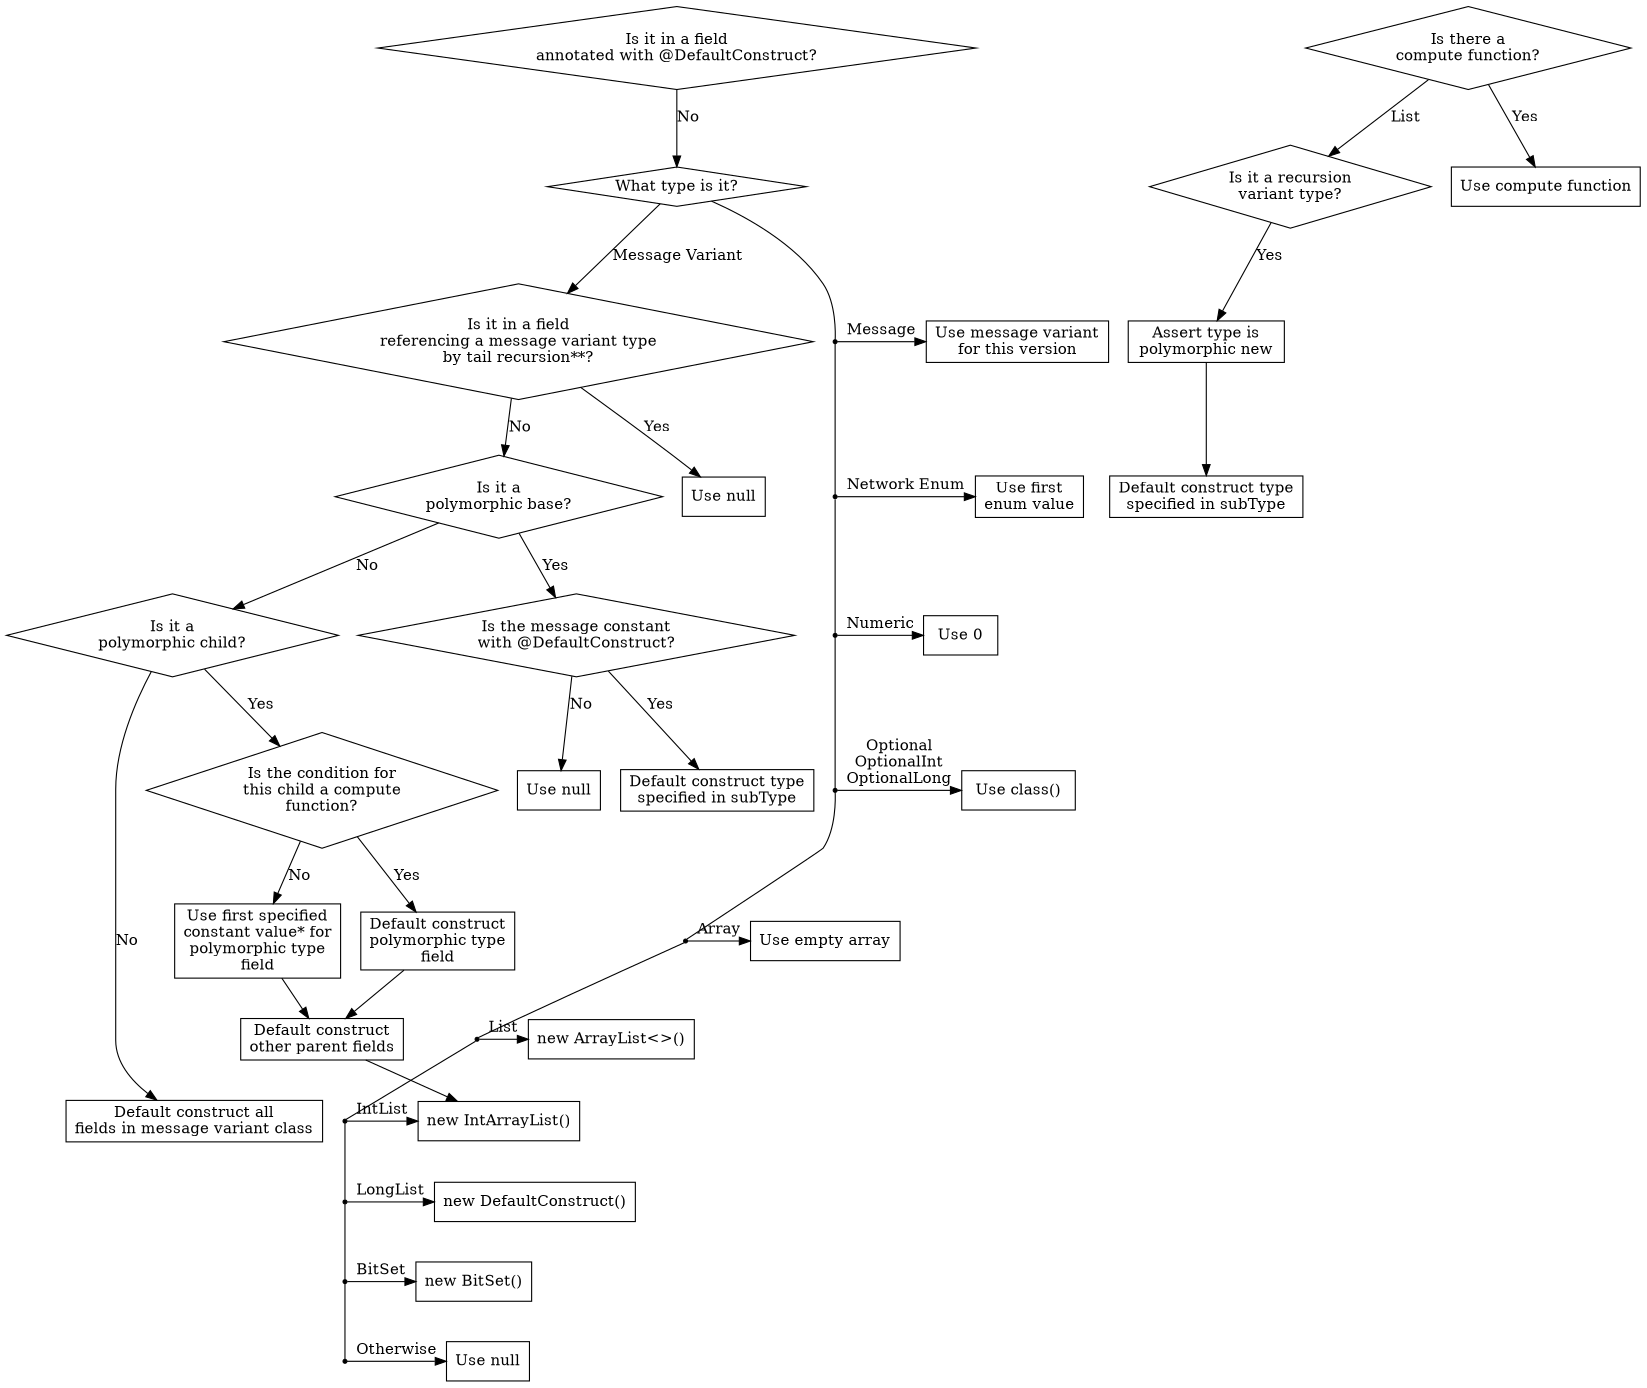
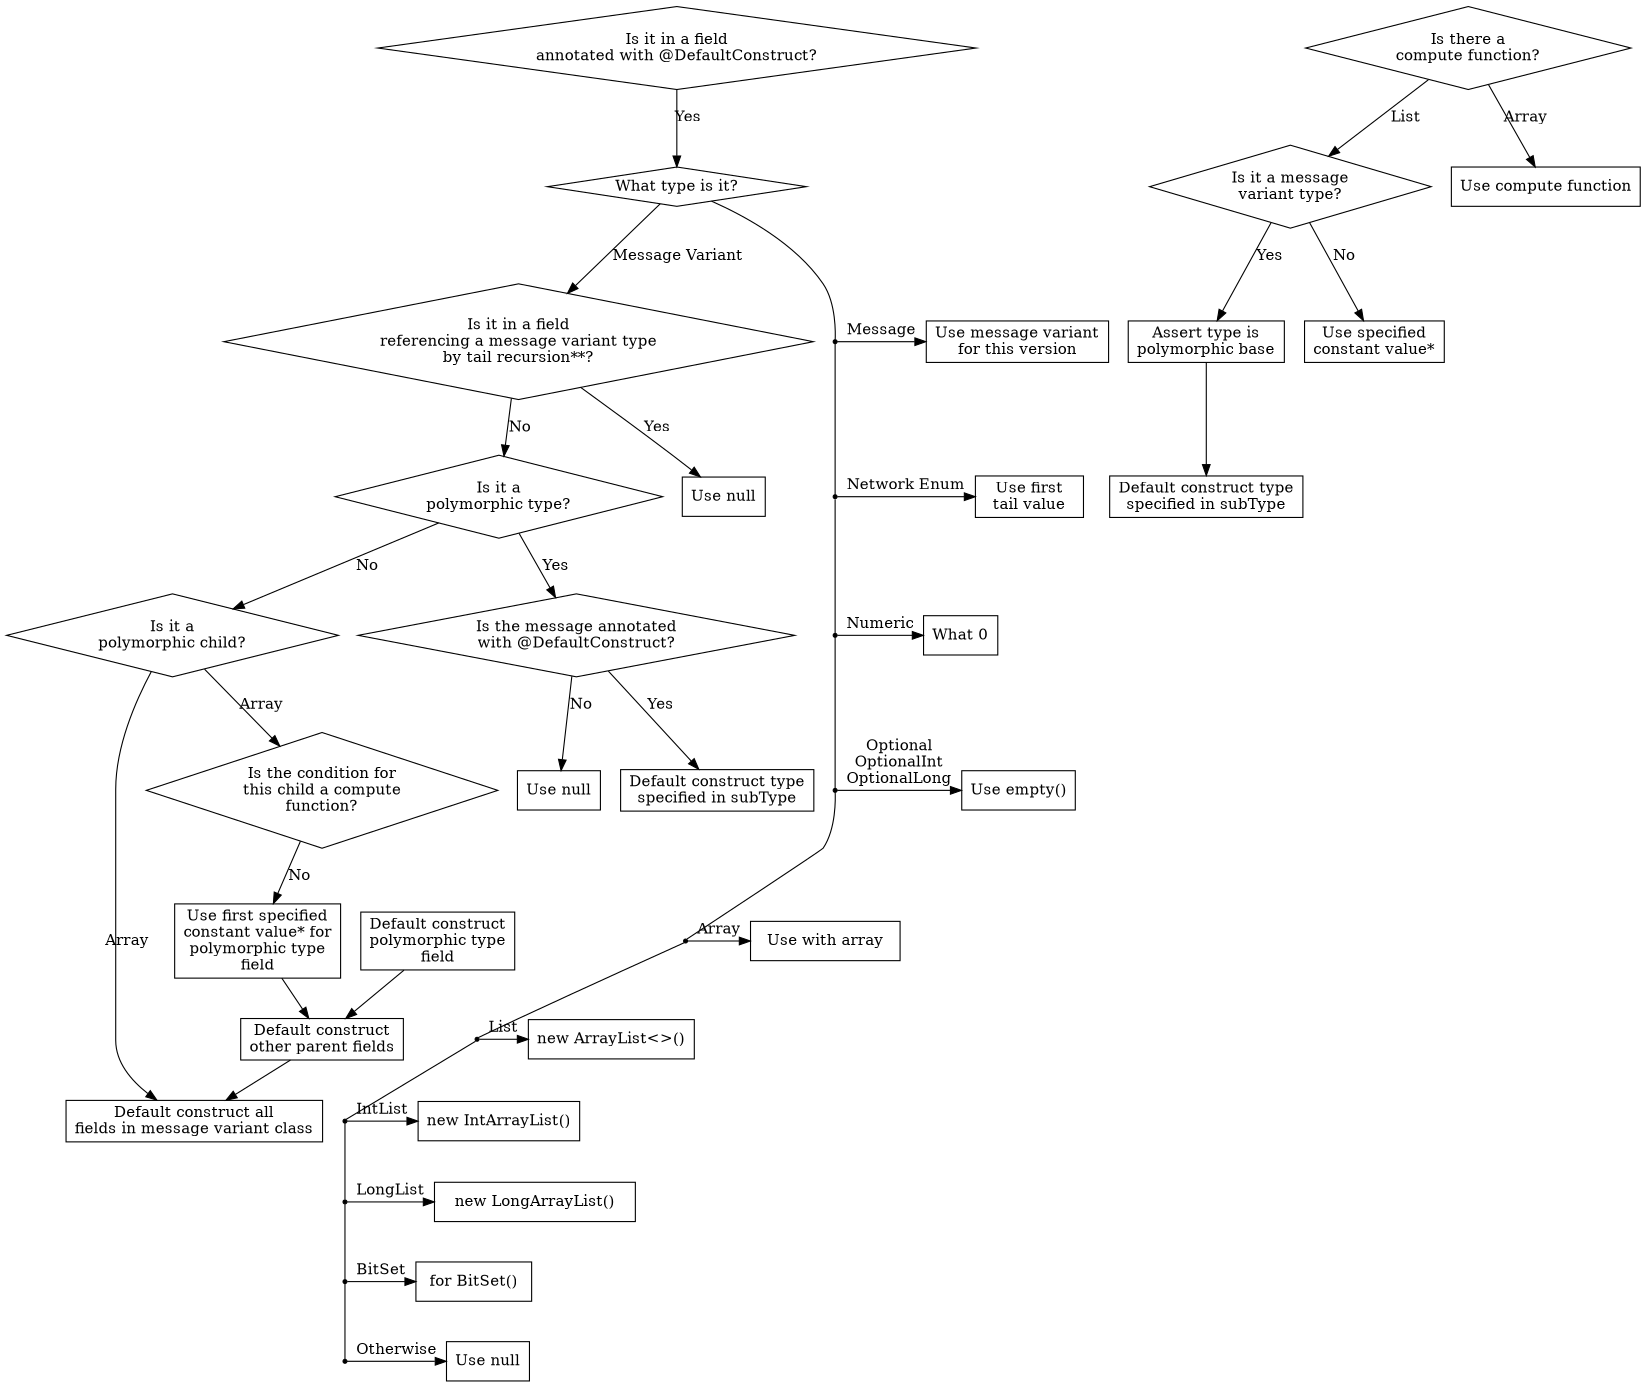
(688, 117) -> (688, 117)
(1526, 117) -> (1526, 117)
(1290, 187) -> (1290, 187)
(1206, 342) -> (1206, 342)
none -> (1374, 342)
(499, 497) -> (499, 497)
(1029, 497) -> (1029, 497)
(576, 635) -> (576, 635)
(961, 635) -> (961, 635)
(261, 705) -> (261, 705)
(1019, 790) -> (1019, 790)
(383, 870) -> none
(127, 941) -> (127, 941)
(825, 941) -> (825, 941)
(403, 1077) -> (263, 1077)
(535, 1202) -> (535, 1202)
(474, 1282) -> (474, 1282)
